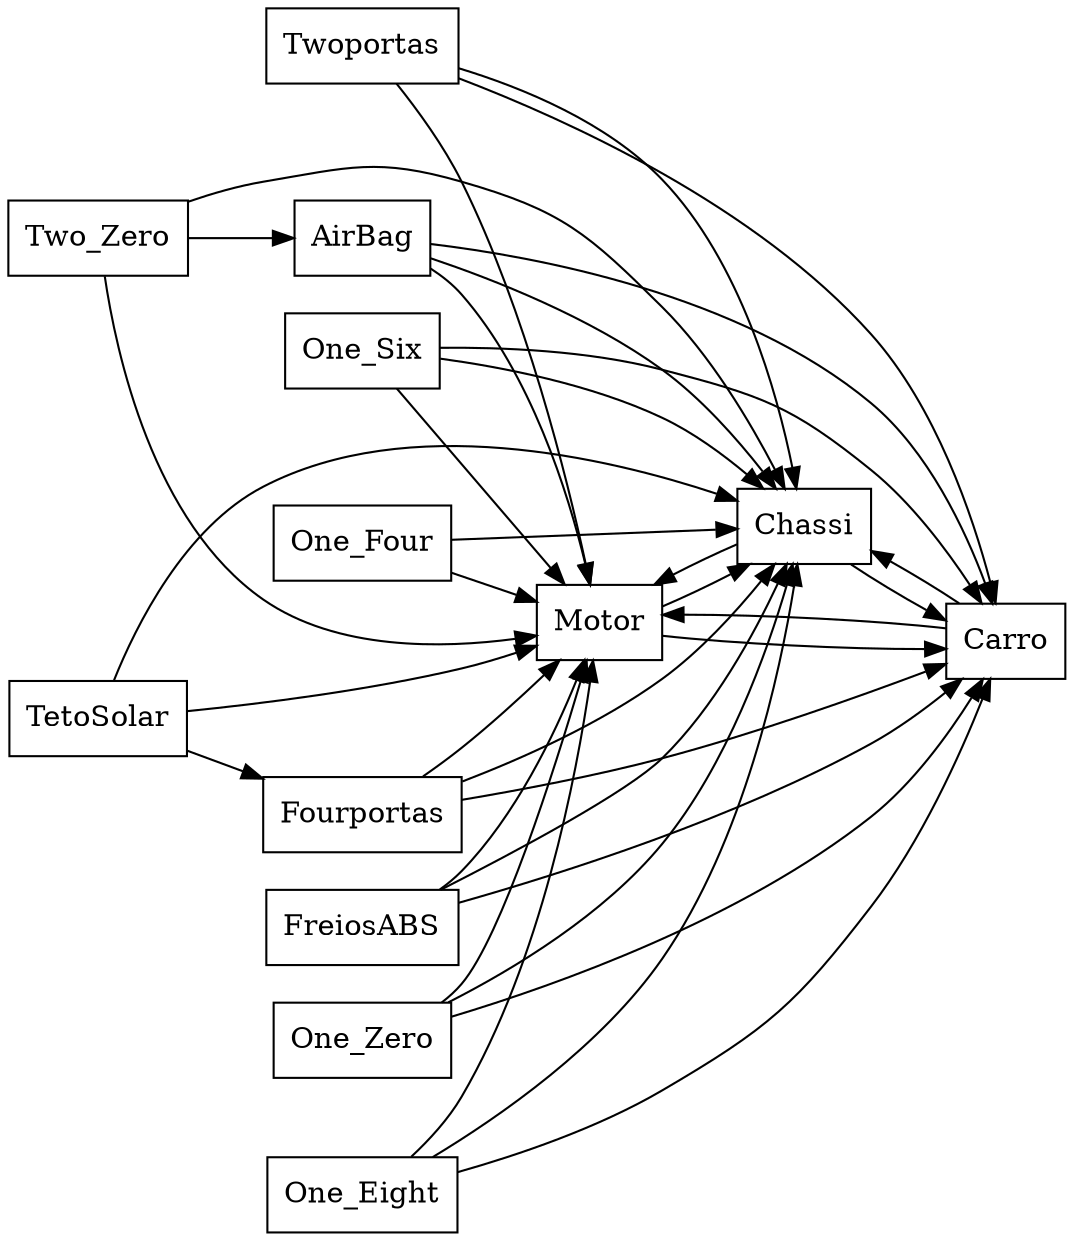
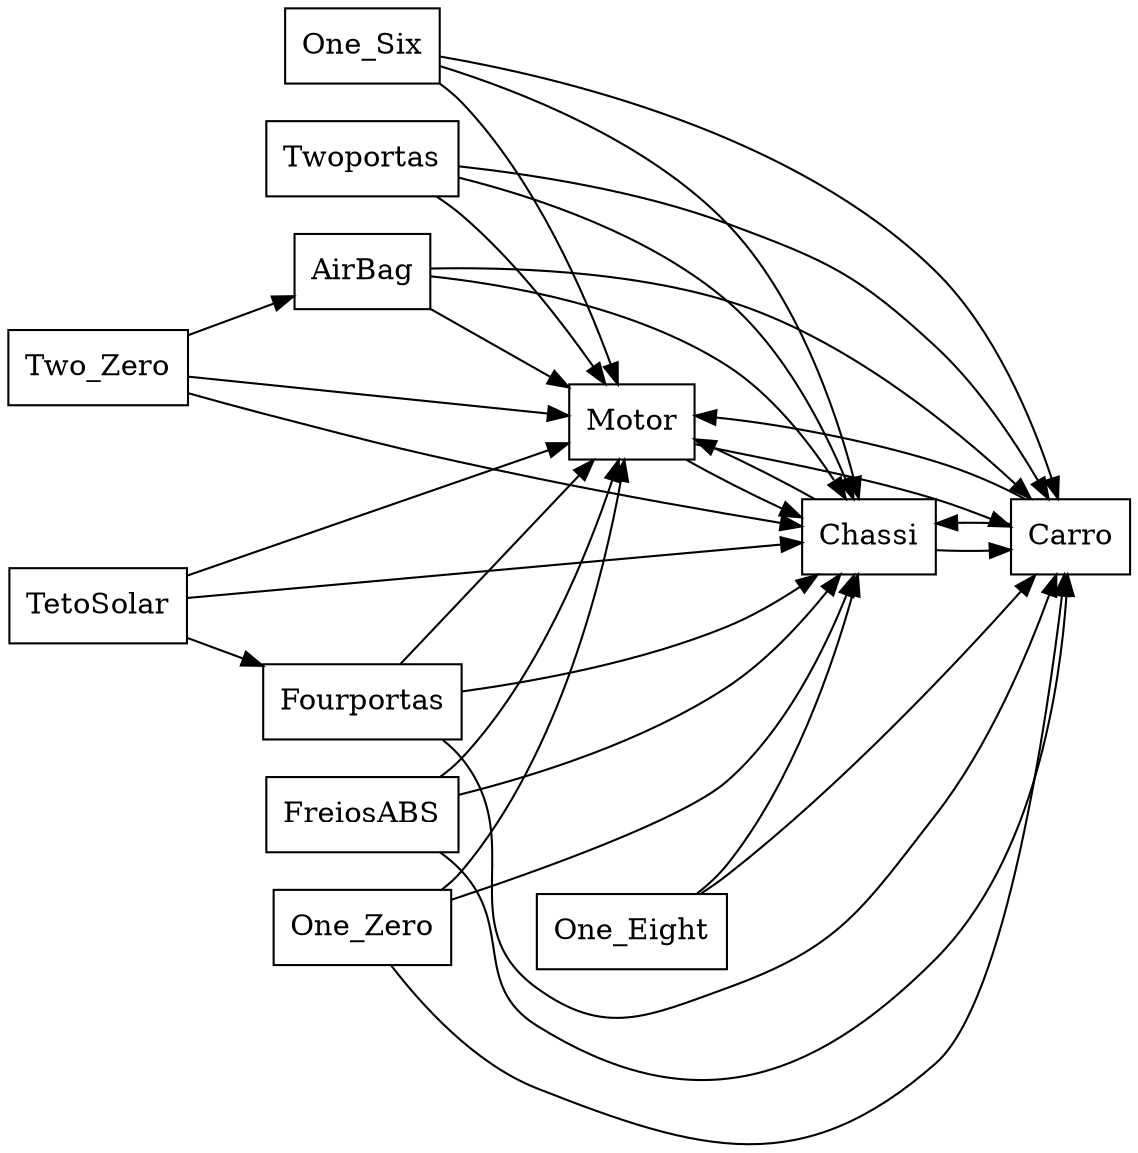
(362, 543) -> none
(533, 933) -> none
